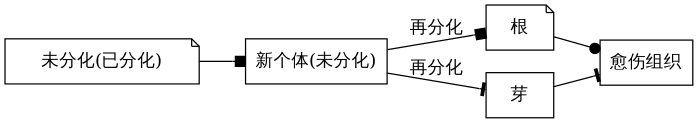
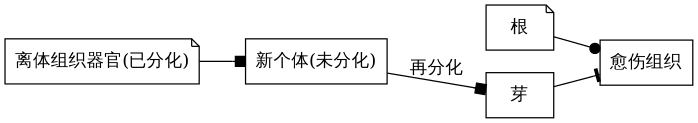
(430, 42) -> none
(102, 61) -> (102, 61)
(433, 81) -> (433, 81)
